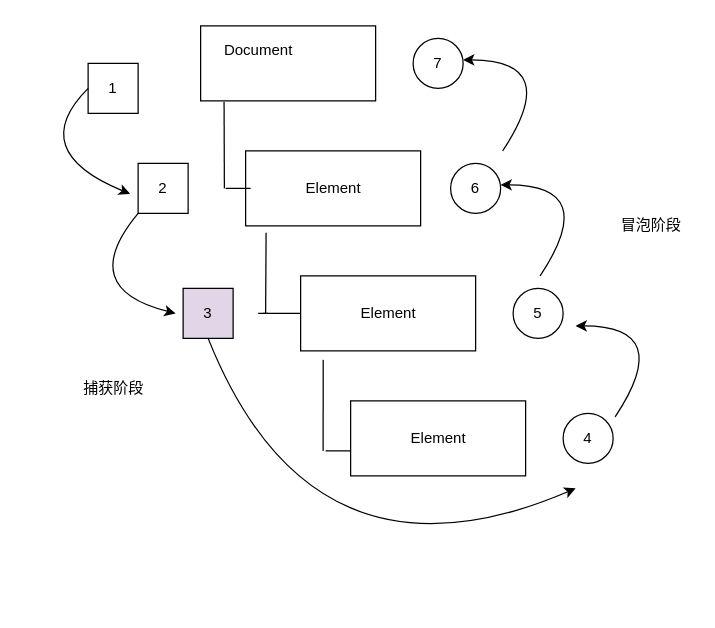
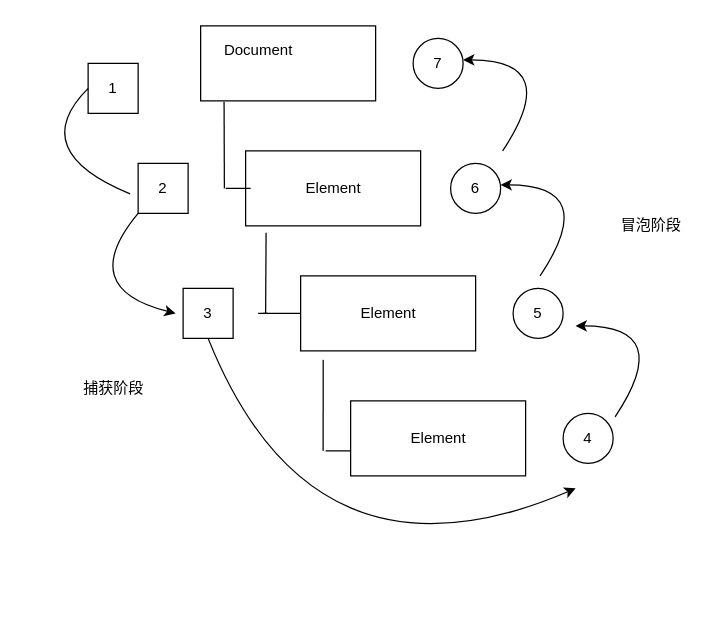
(77, 163) -> (81, 165)
(208, 313) -> (208, 313)
